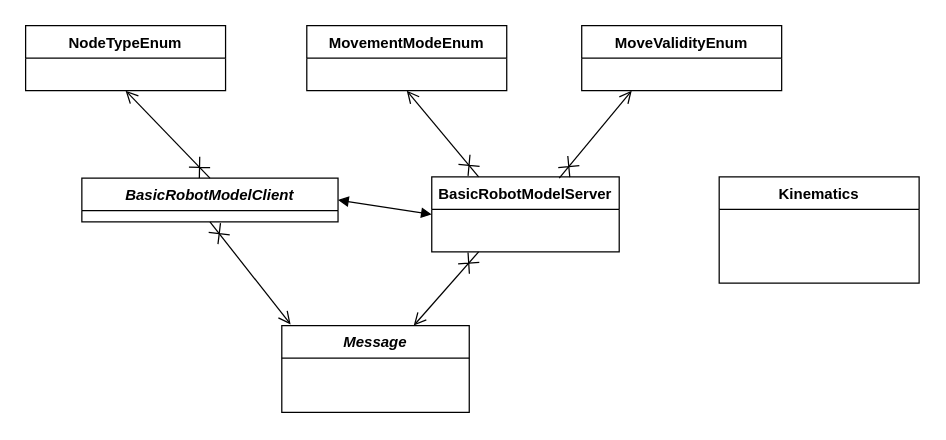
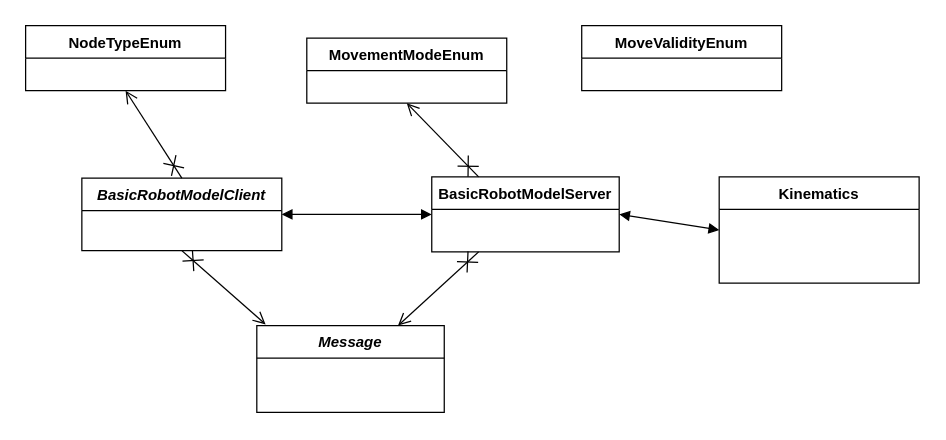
(407, 58) -> (407, 71)
(595, 135) -> none
(210, 200) -> (182, 214)
none -> (669, 222)
(376, 369) -> (351, 369)
